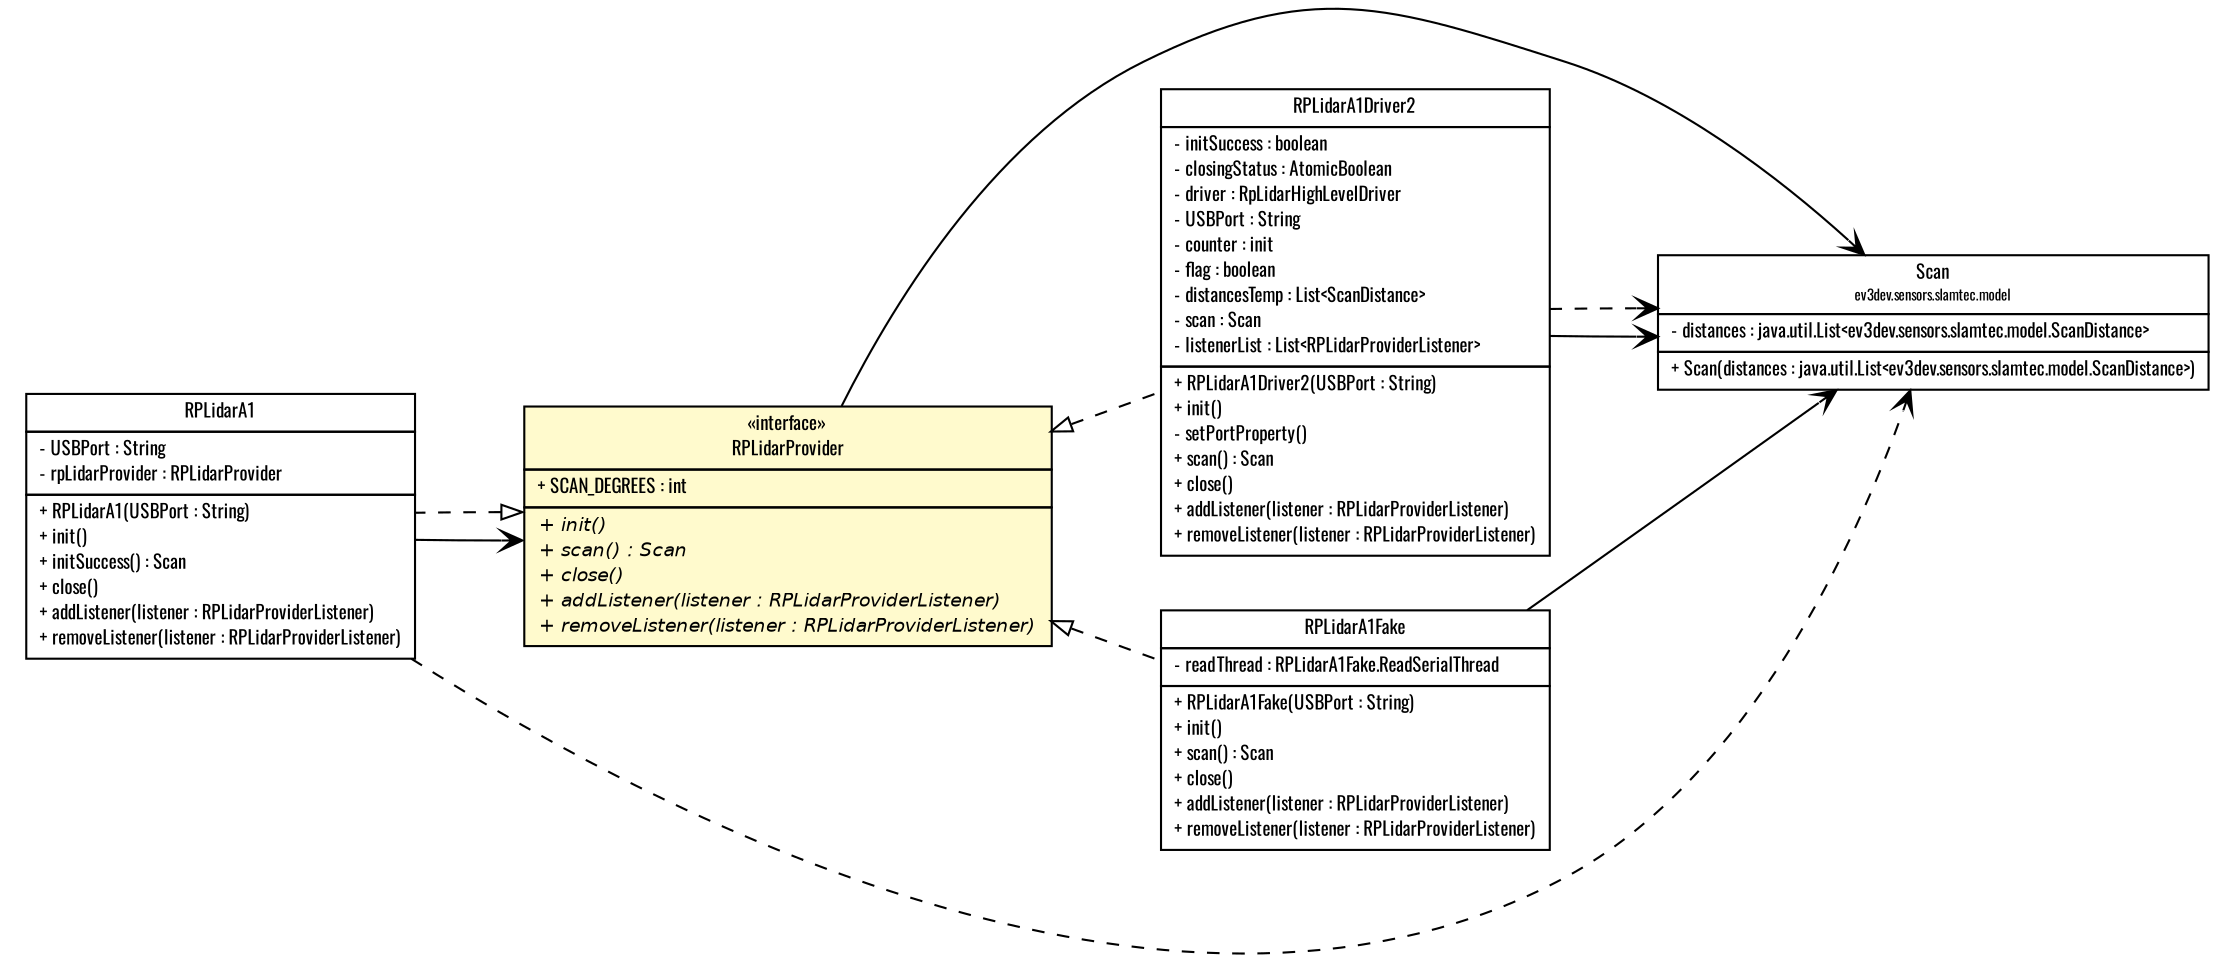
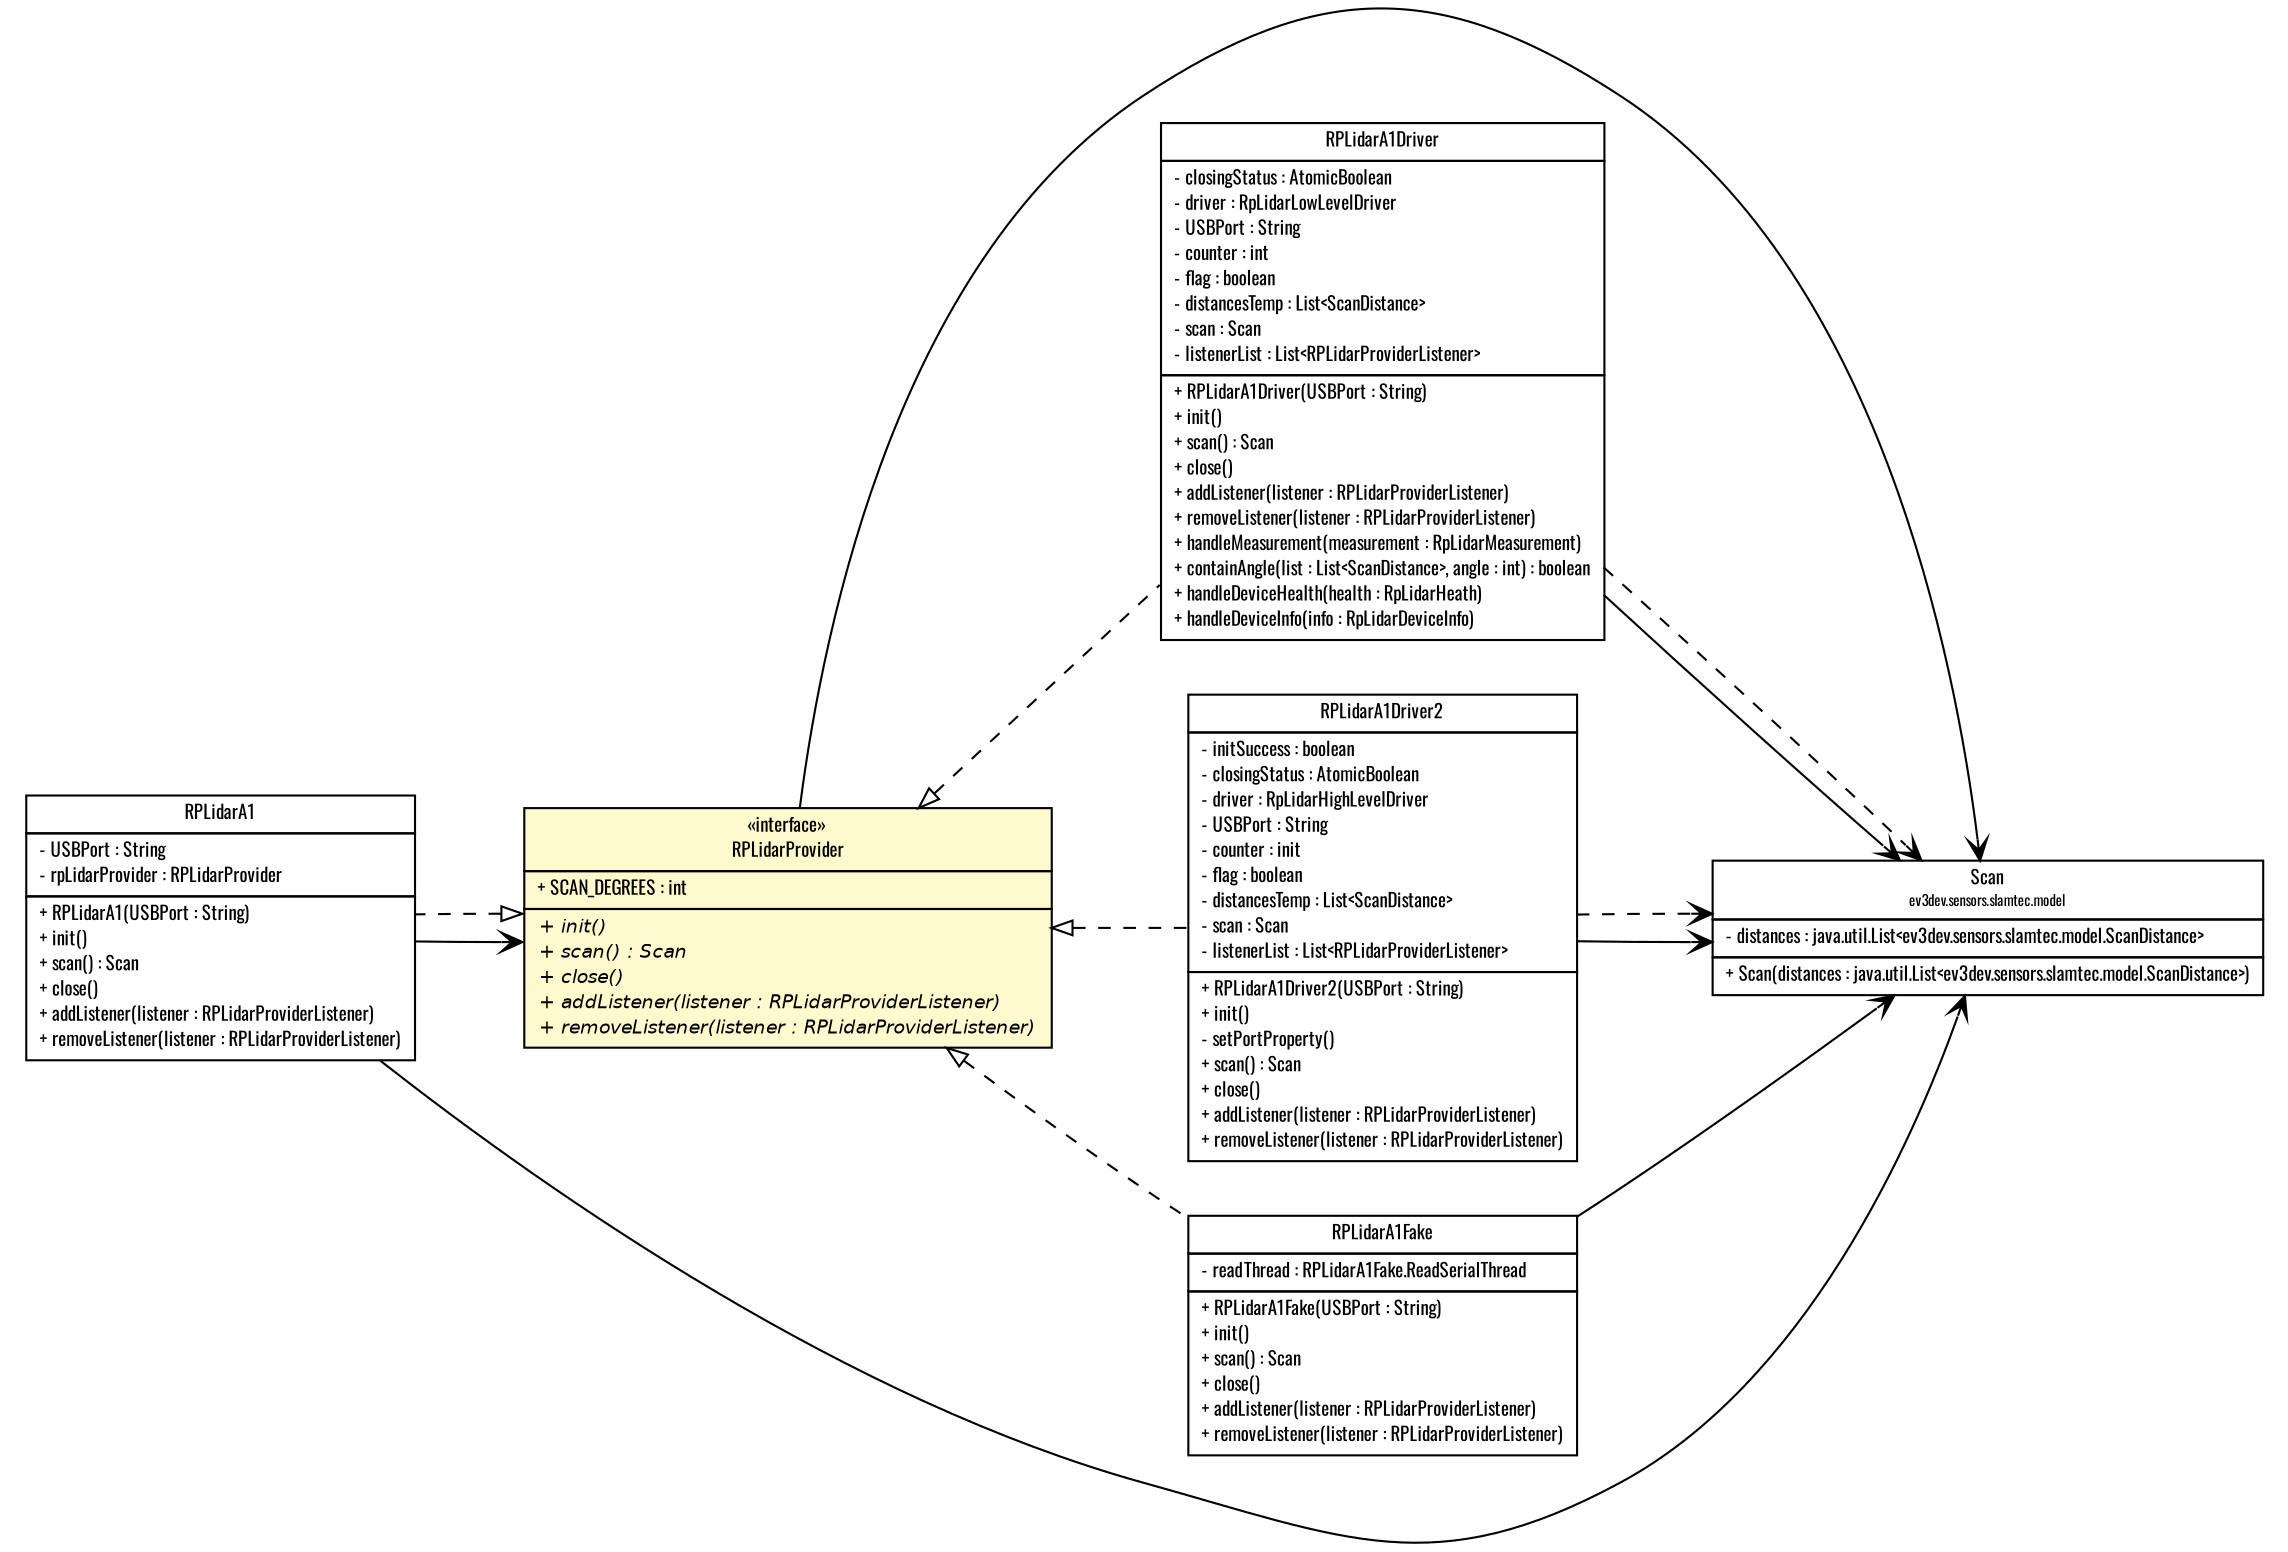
none -> (1382, 382)
(113, 563) -> (89, 965)
(1257, 953) -> (1242, 1511)
